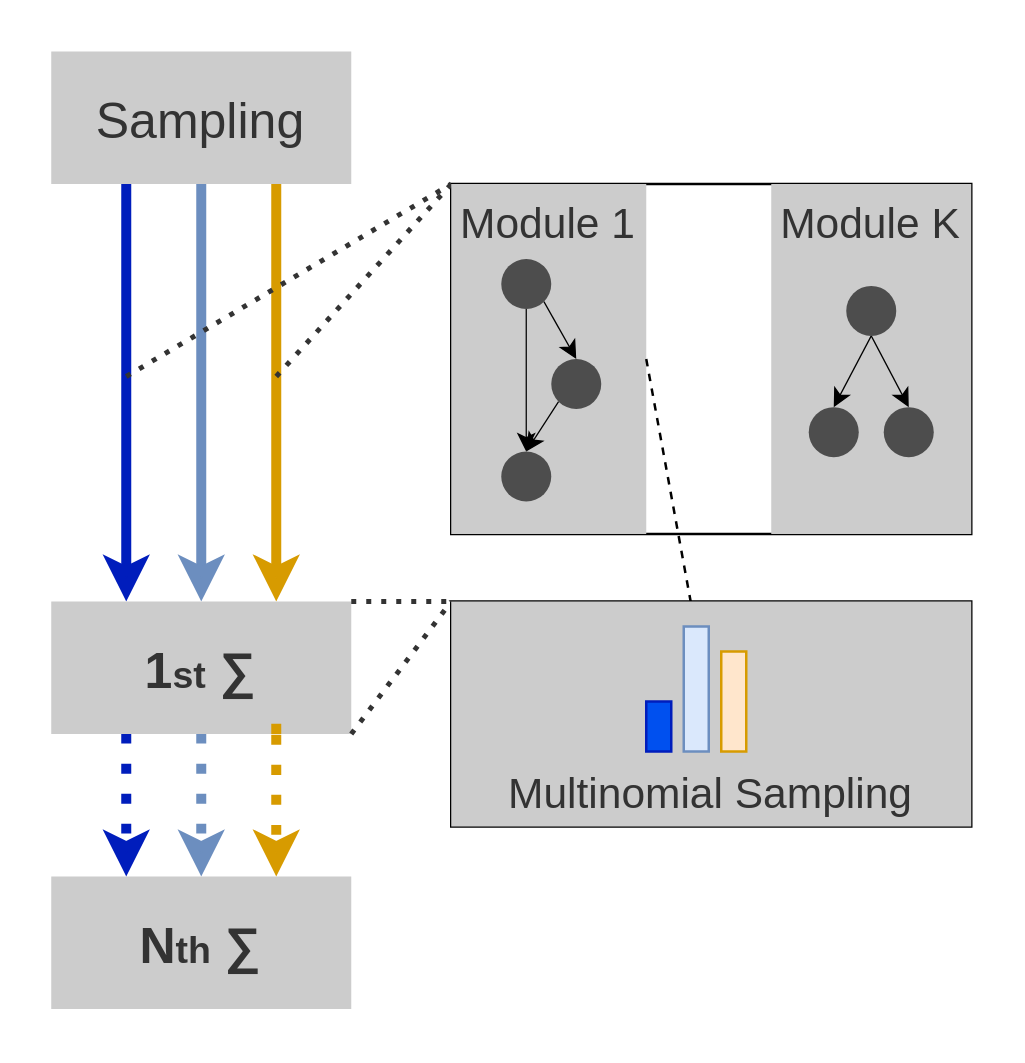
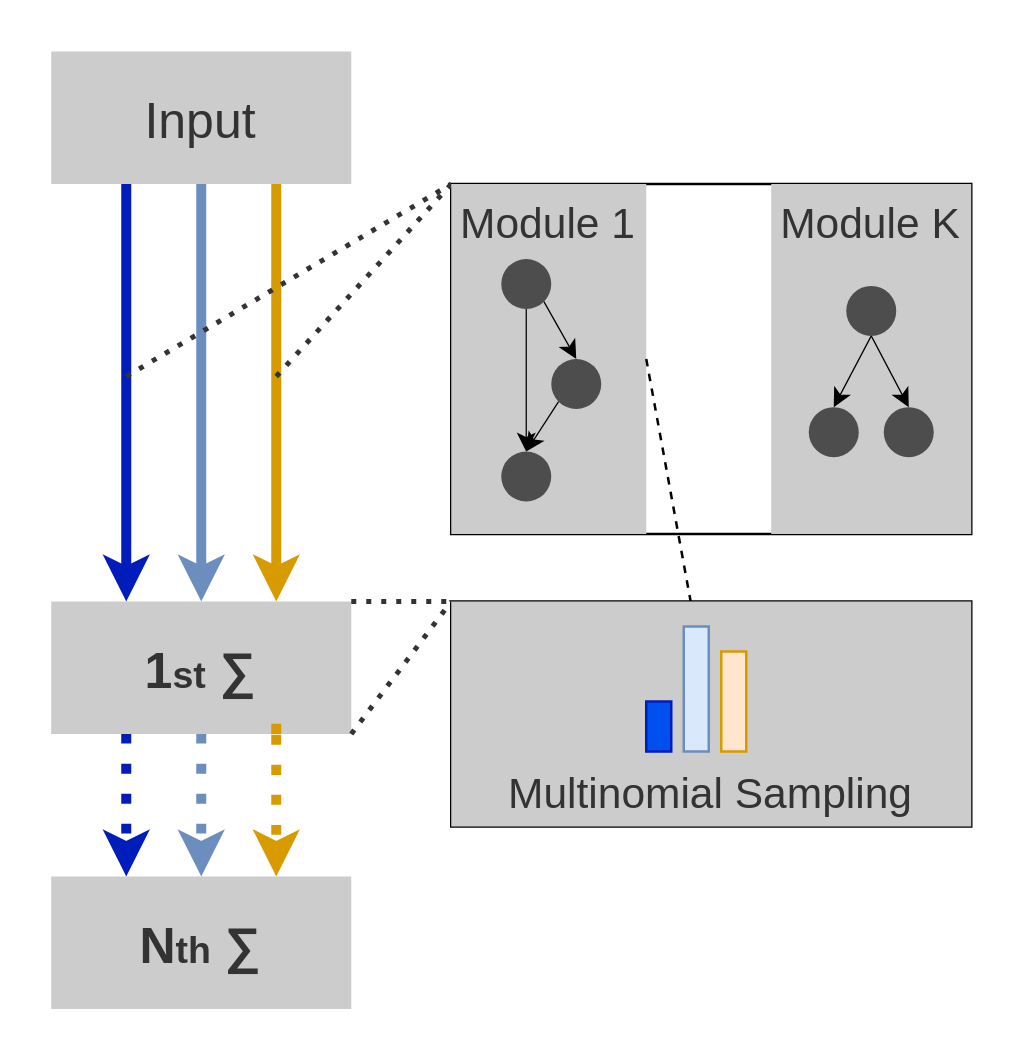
(201, 119) -> (201, 119)
